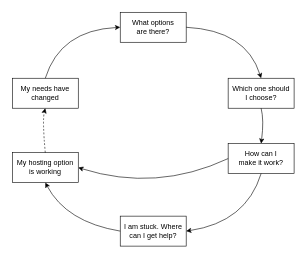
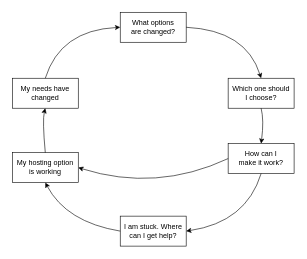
(153, 27) -> (153, 27)
(44, 133) -> (44, 133)
